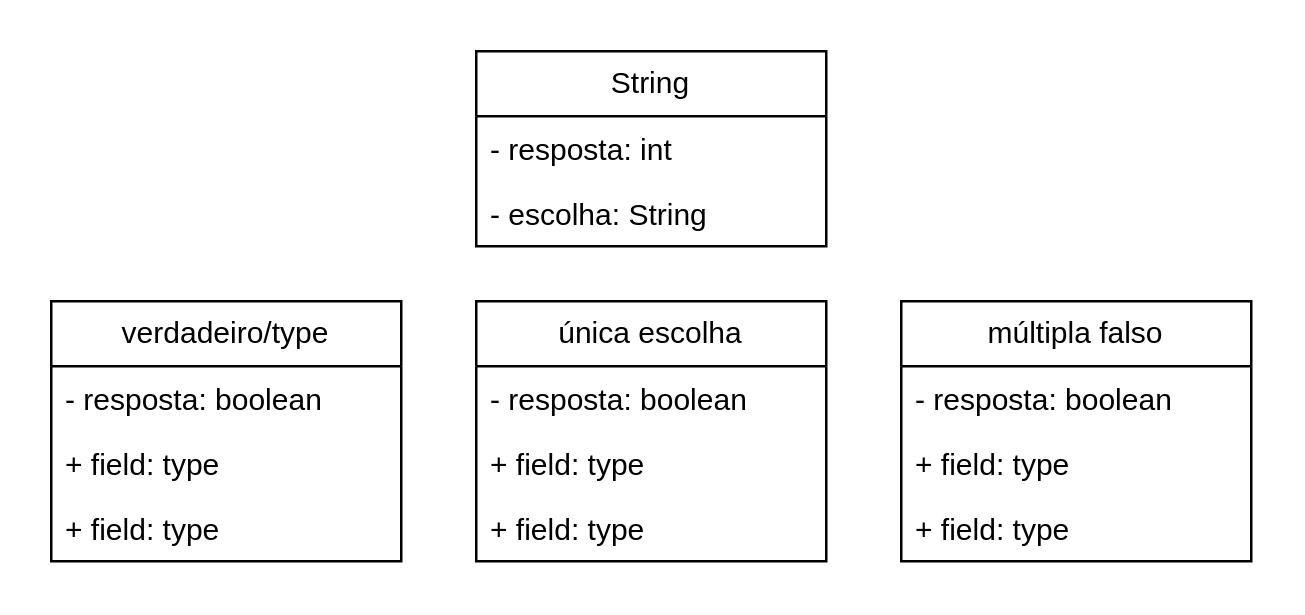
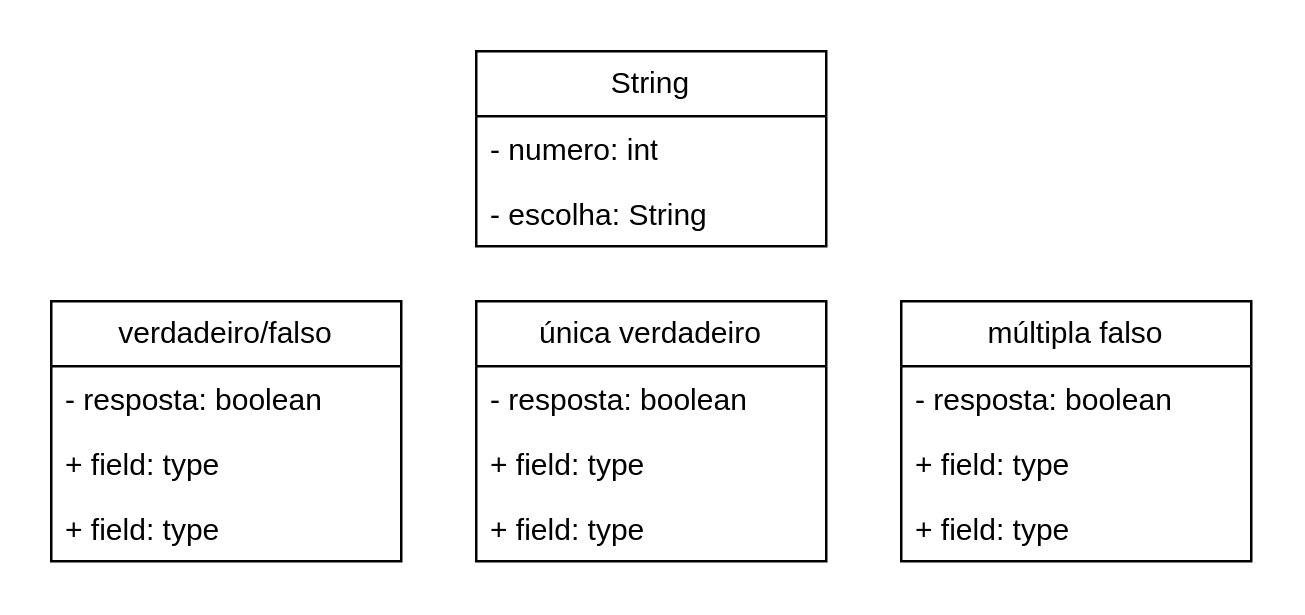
(602, 152) -> (585, 152)
(226, 334) -> (226, 334)
(651, 334) -> (651, 334)
